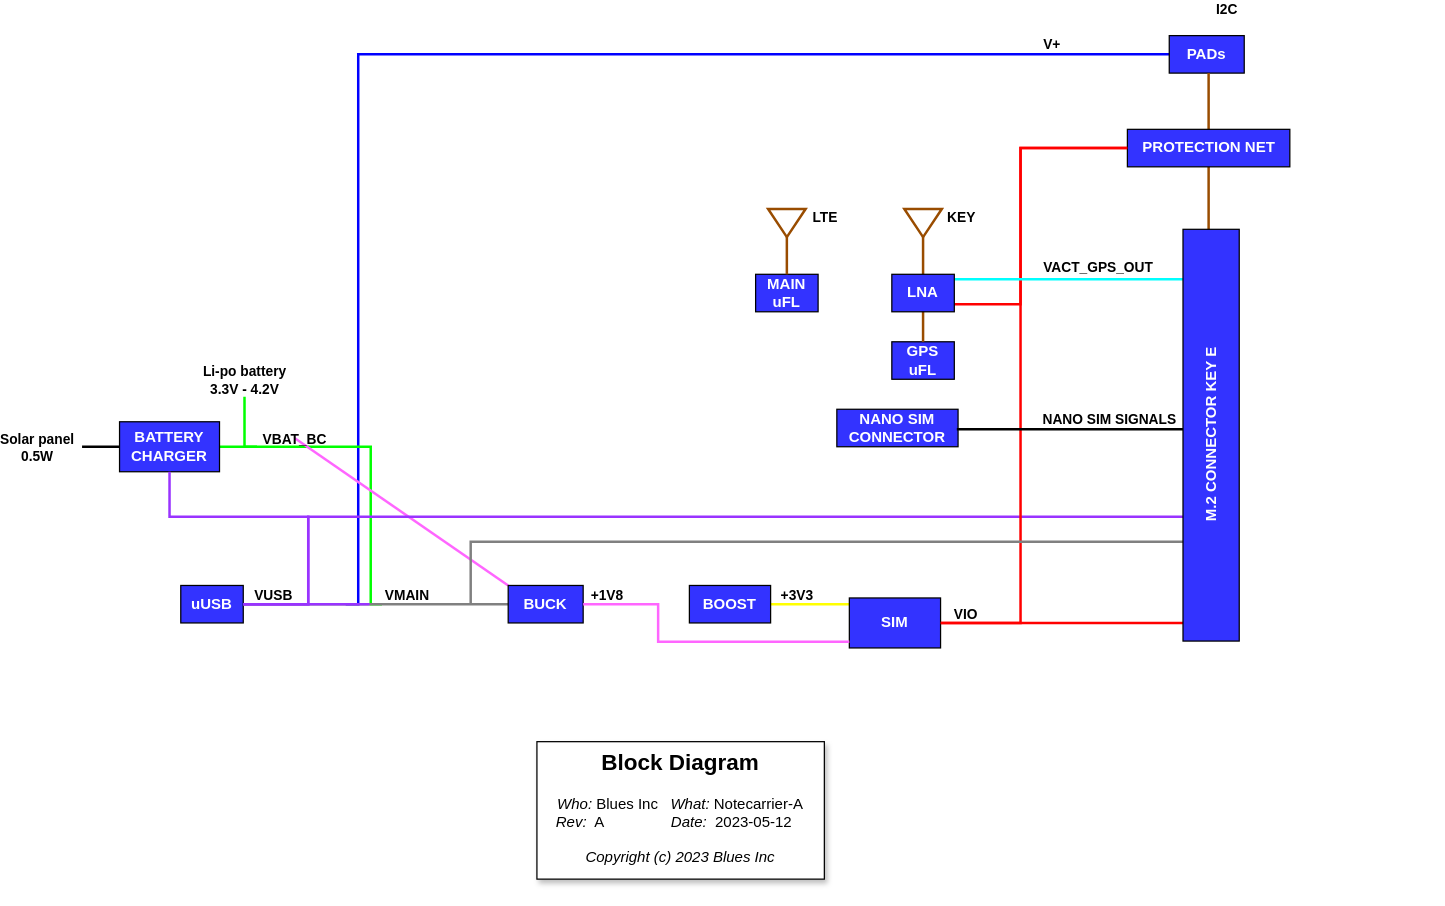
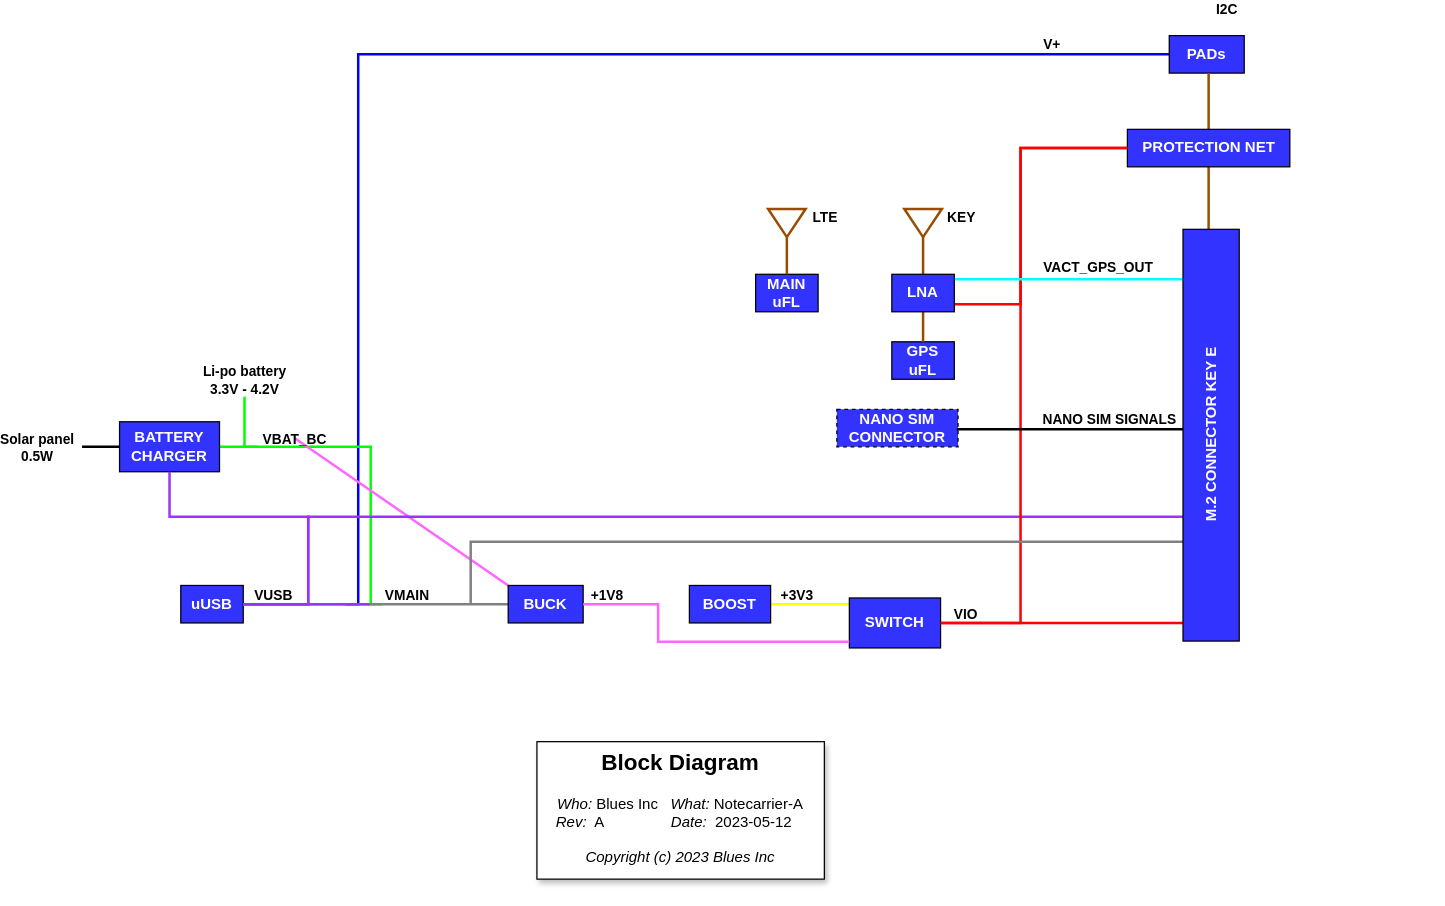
(898, 428) -> (898, 428)
(895, 623) -> (895, 623)
